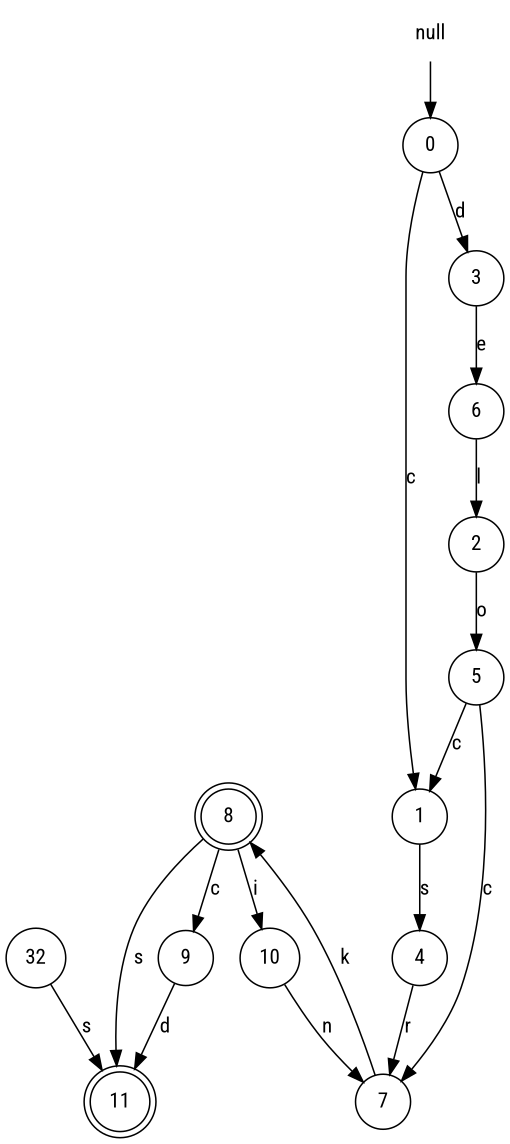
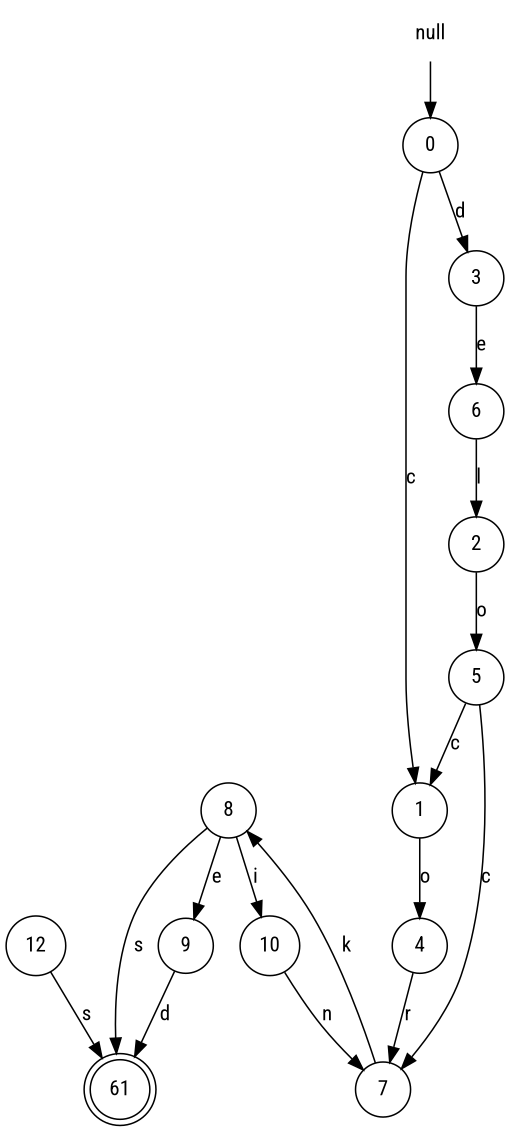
(229, 817) -> (229, 810)
(216, 889) -> (217, 877)
(425, 889) -> (425, 877)
(36, 958) -> (36, 946)
(120, 1102) -> (120, 1090)
